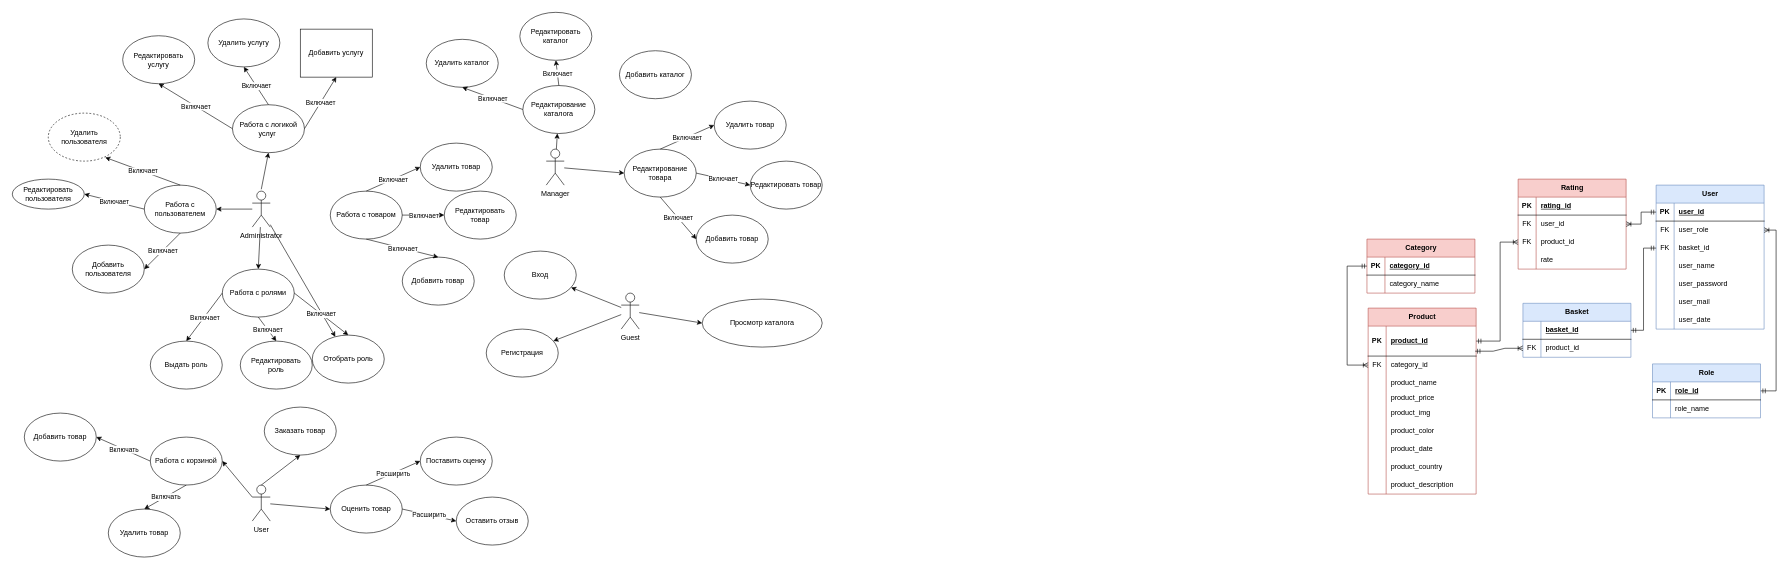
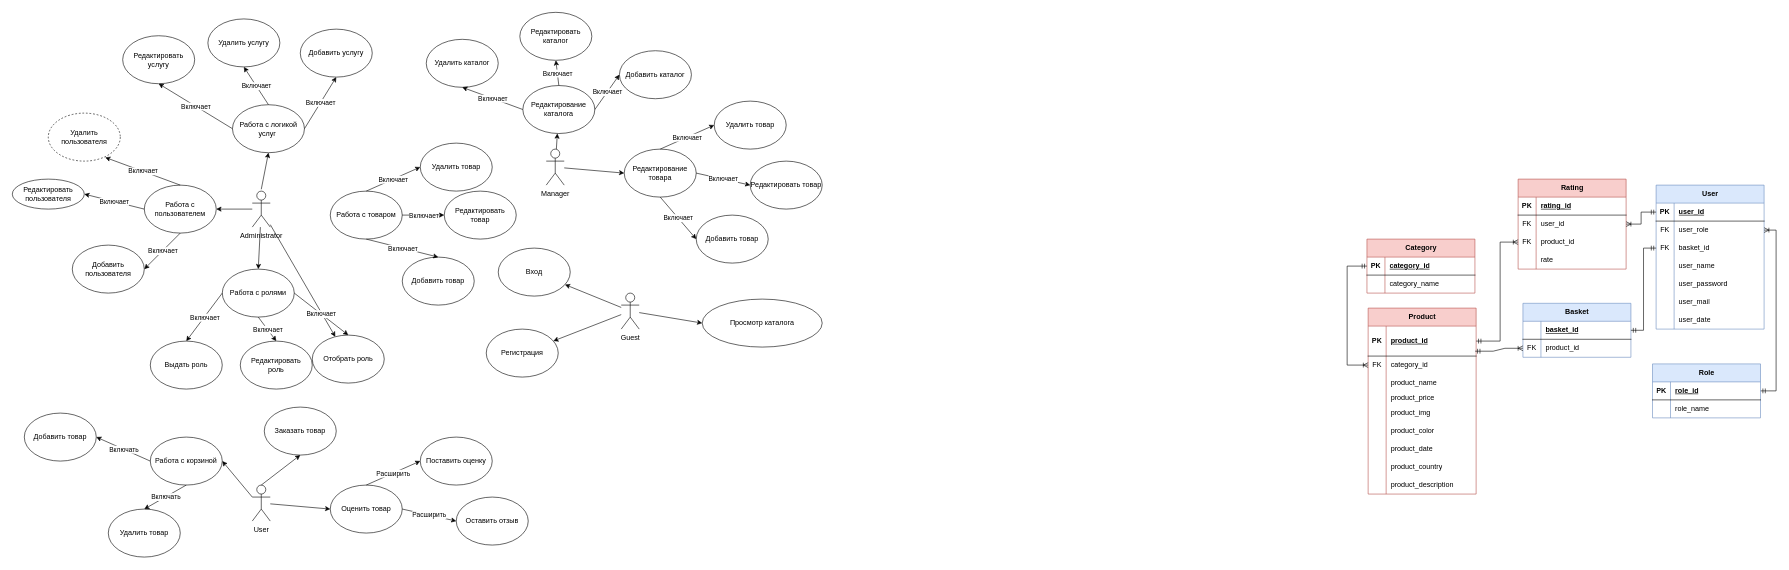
(336, 53) -> (336, 53)
none -> (606, 94)
(540, 275) -> (534, 272)
